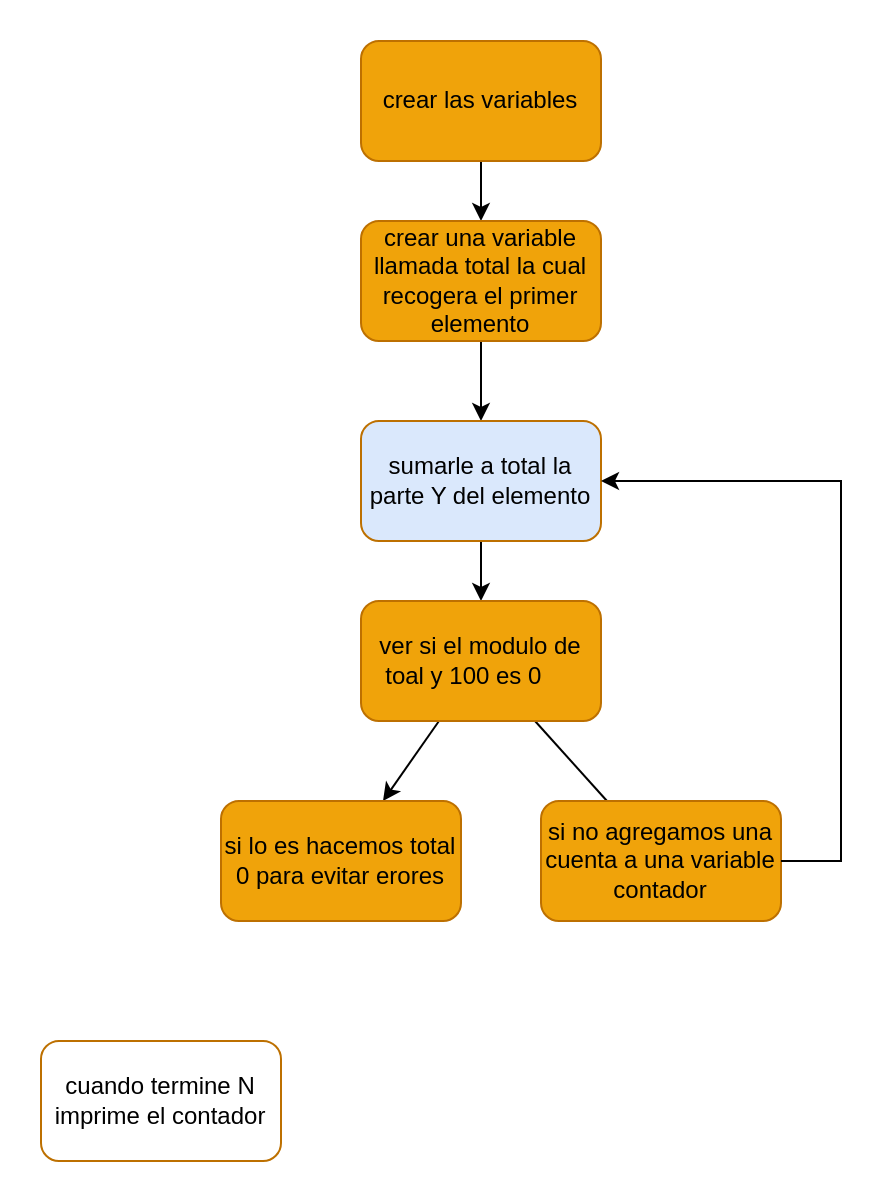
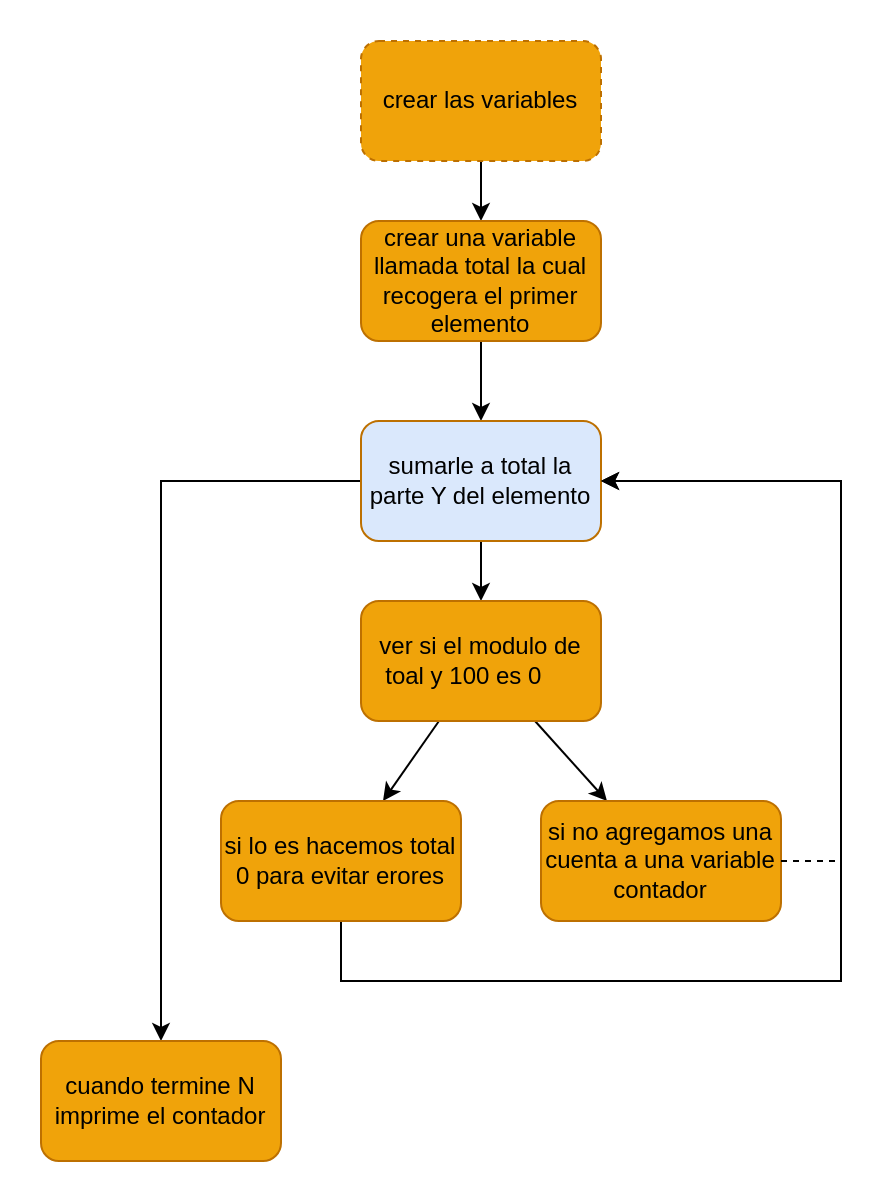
(481, 101) -> (481, 101)
none -> (161, 654)
(600, 794) -> (597, 790)
(811, 861) -> (811, 861)
none -> (619, 981)
(161, 1101) -> (161, 1101)
